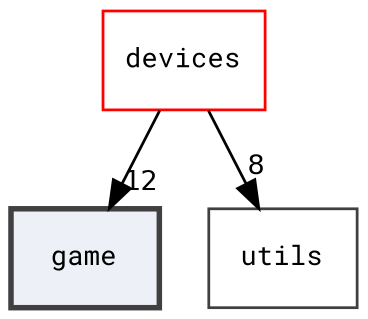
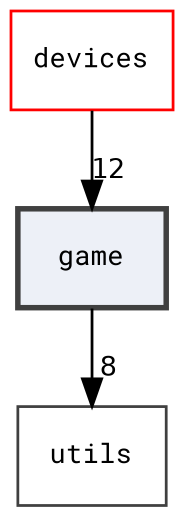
(227, 147) -> (92, 344)
